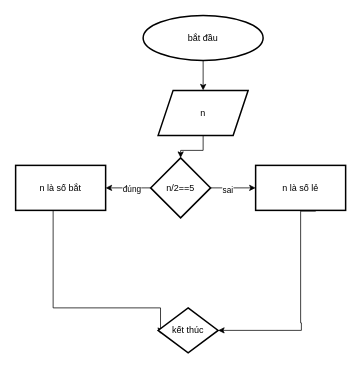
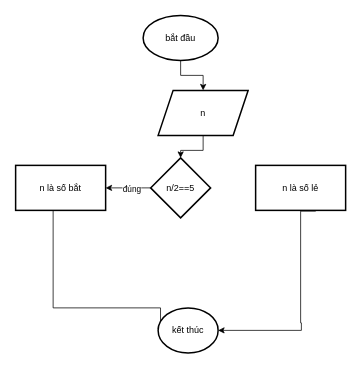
(203, 38) -> (180, 38)
(227, 188) -> none
(188, 330) -> (188, 330)
